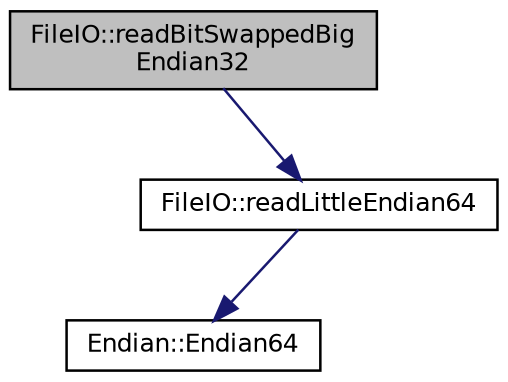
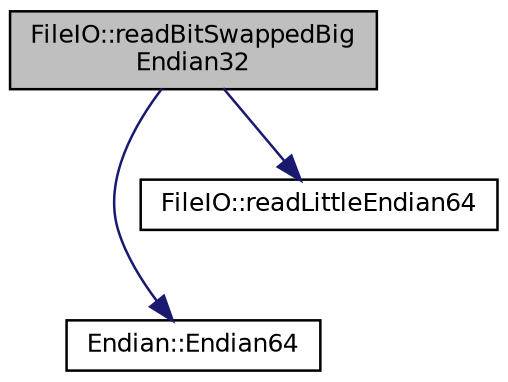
(265, 266) -> (115, 194)
